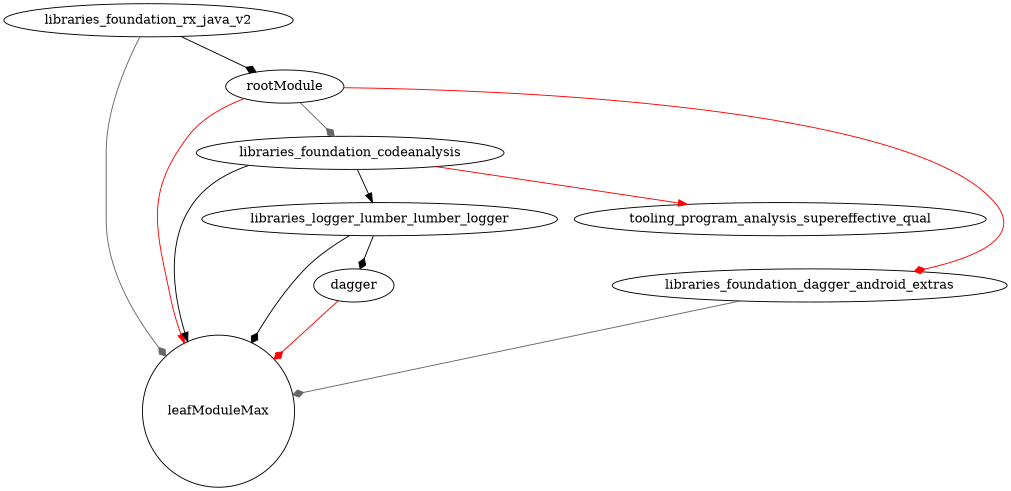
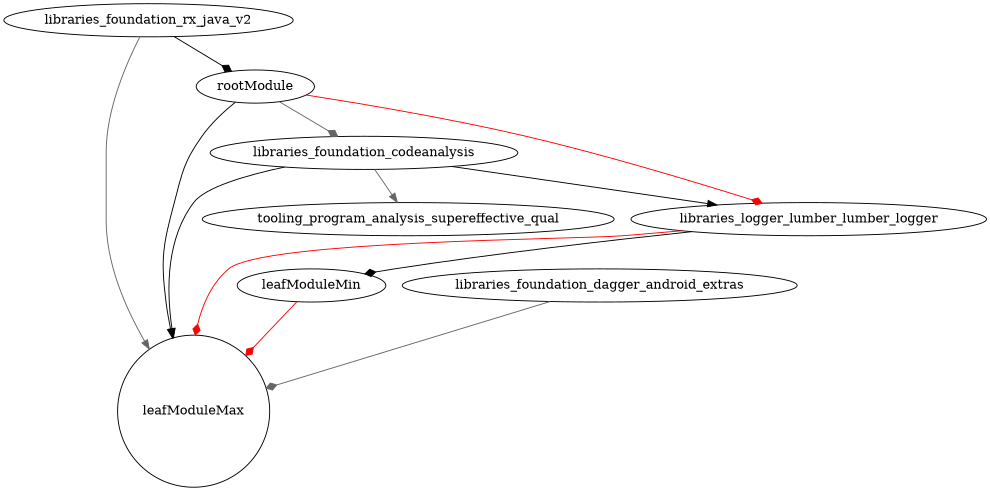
(737, 115) -> (531, 138)
(557, 185) -> (384, 182)
(106, 196) -> (106, 190)
(159, 199) -> (173, 206)
(297, 278) -> (422, 243)
(354, 285) -> (312, 285)
